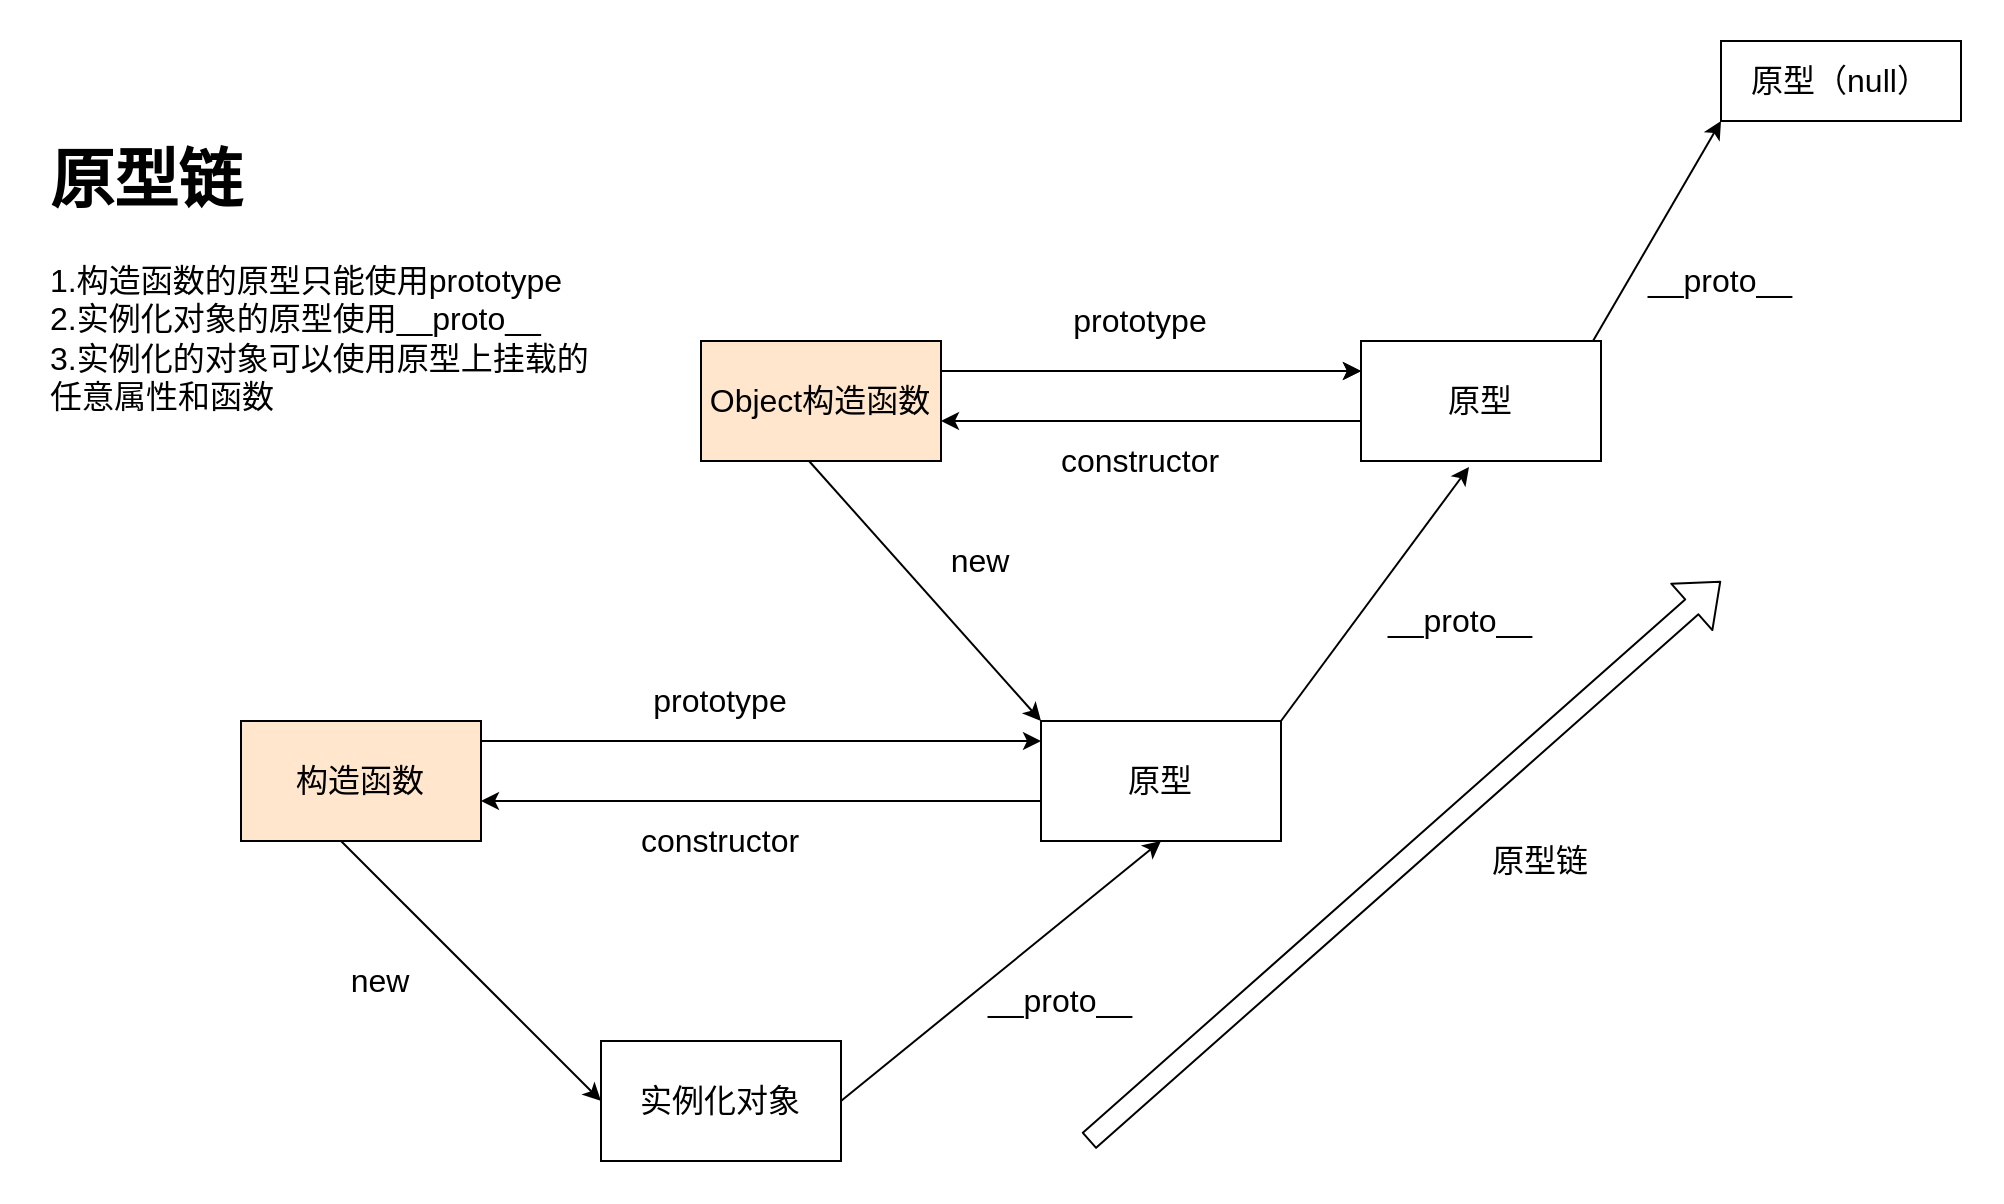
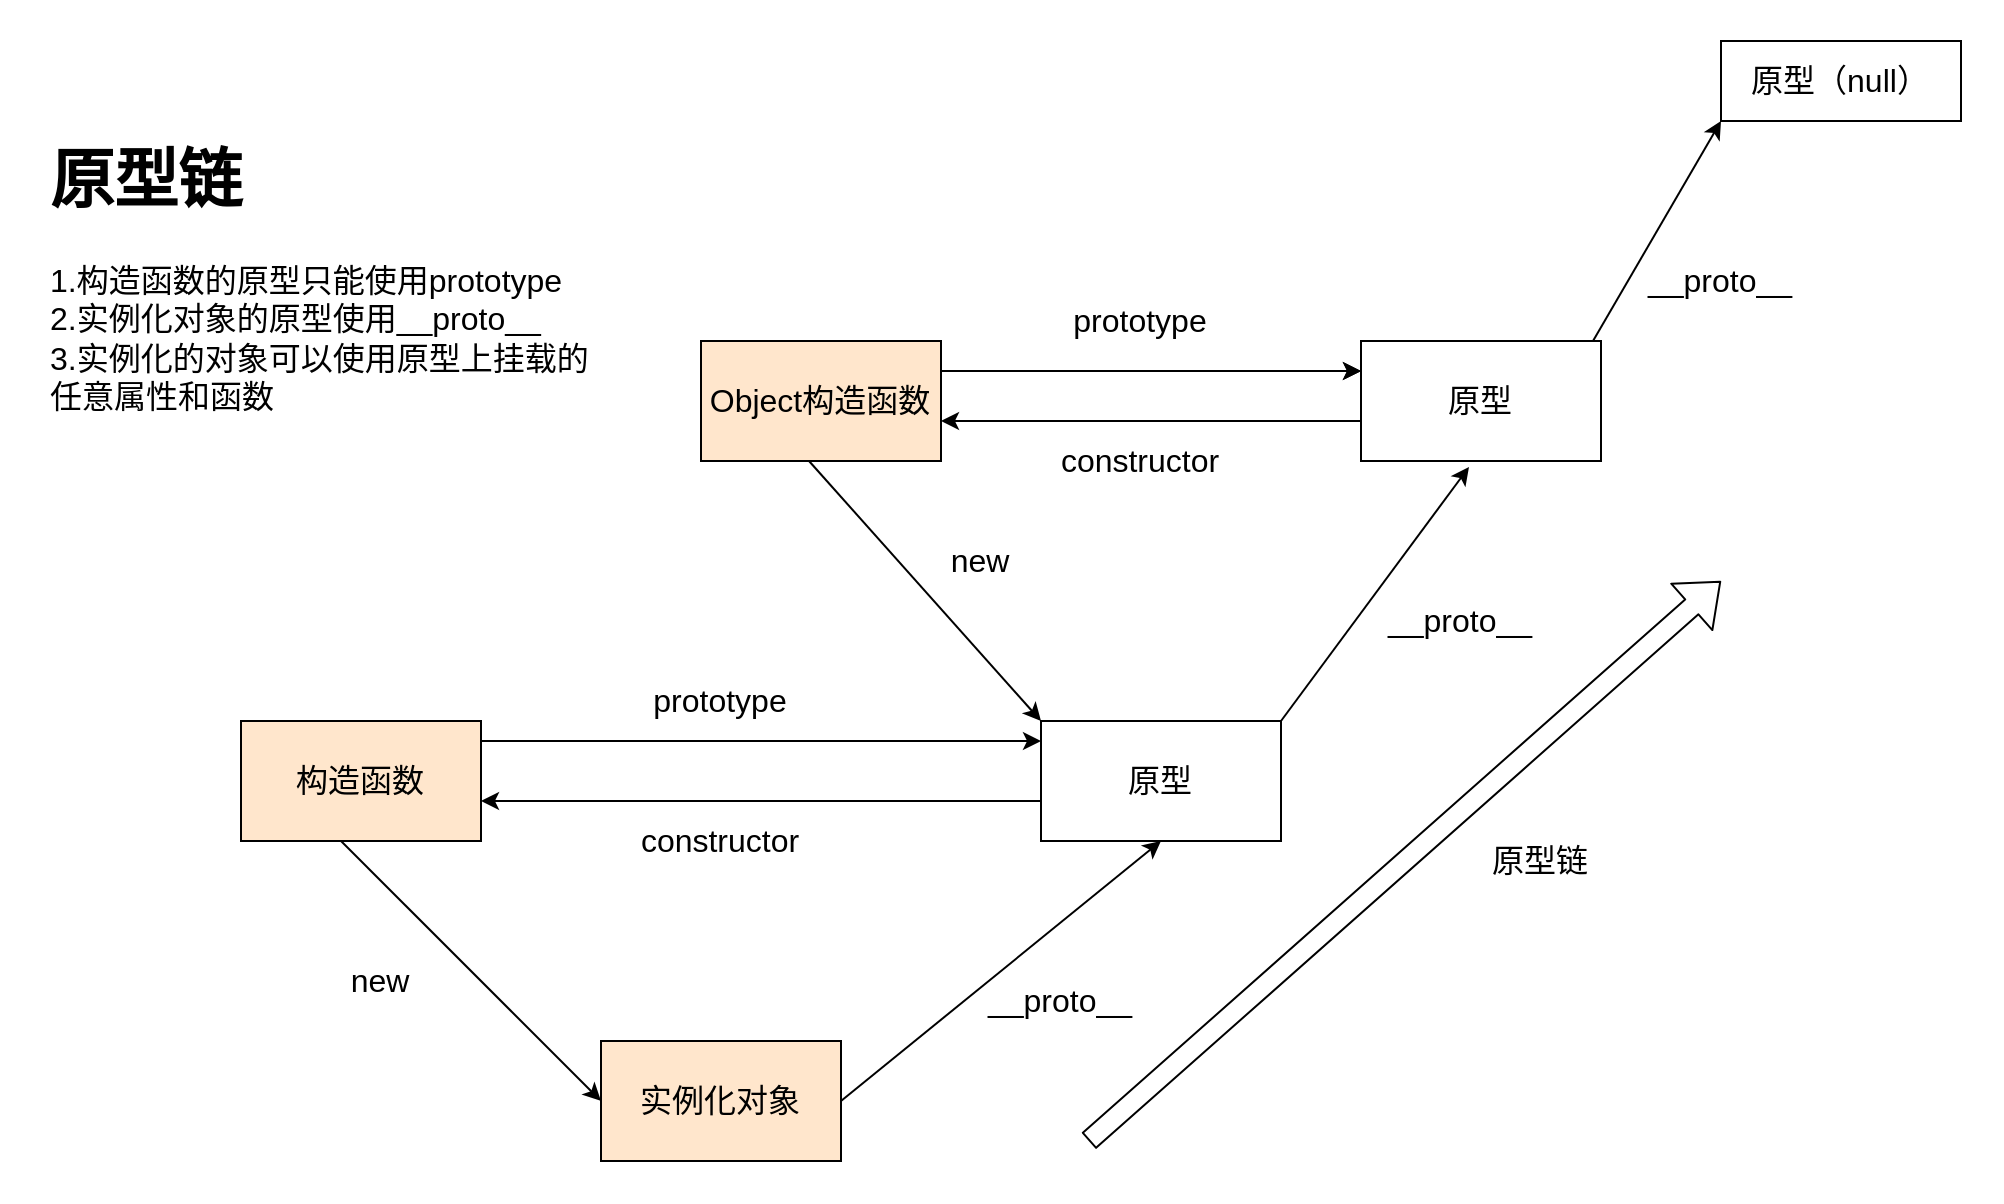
(721, 1101) -> (721, 1101)
